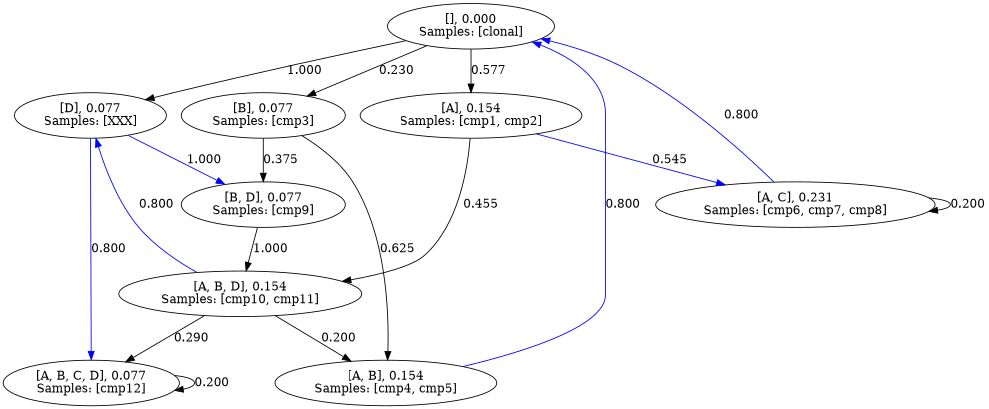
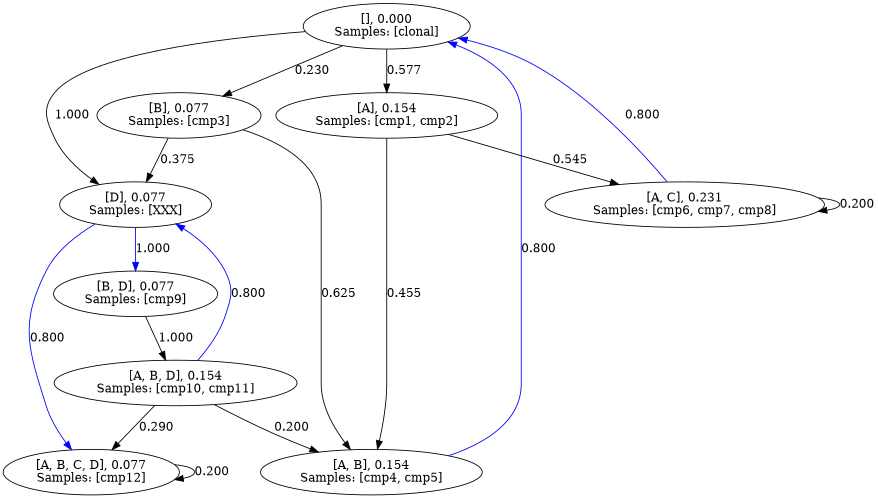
(263, 156) -> (159, 156)
(627, 158) -> (530, 158)
(441, 236) -> (387, 290)
